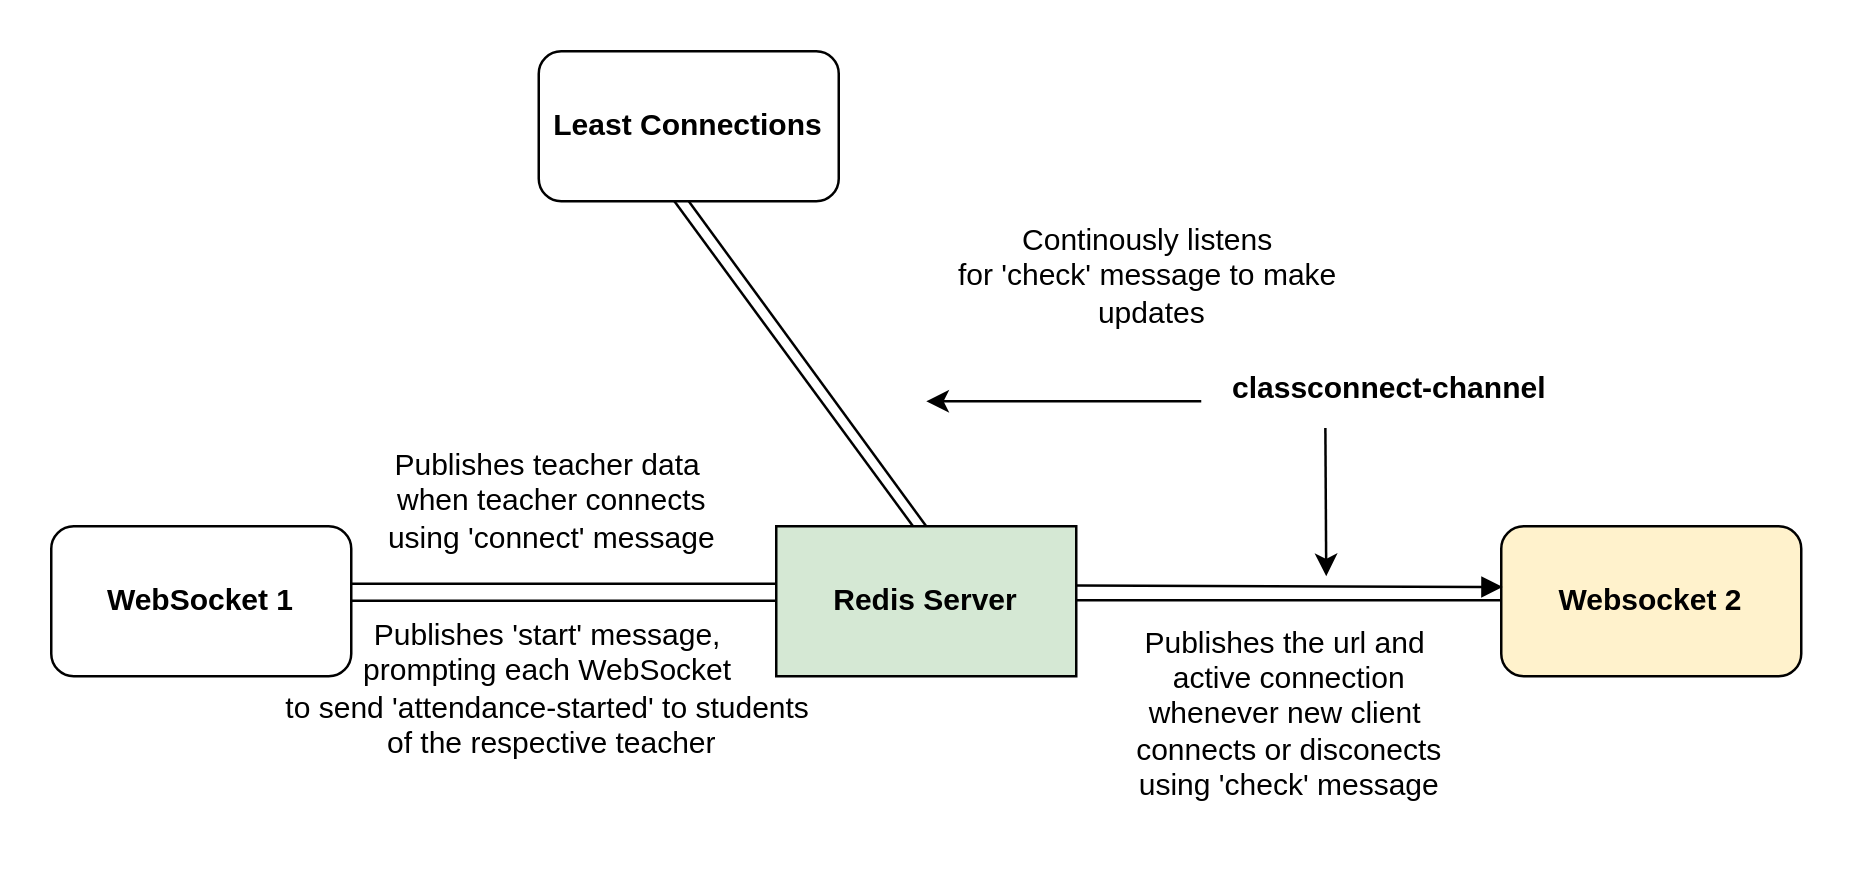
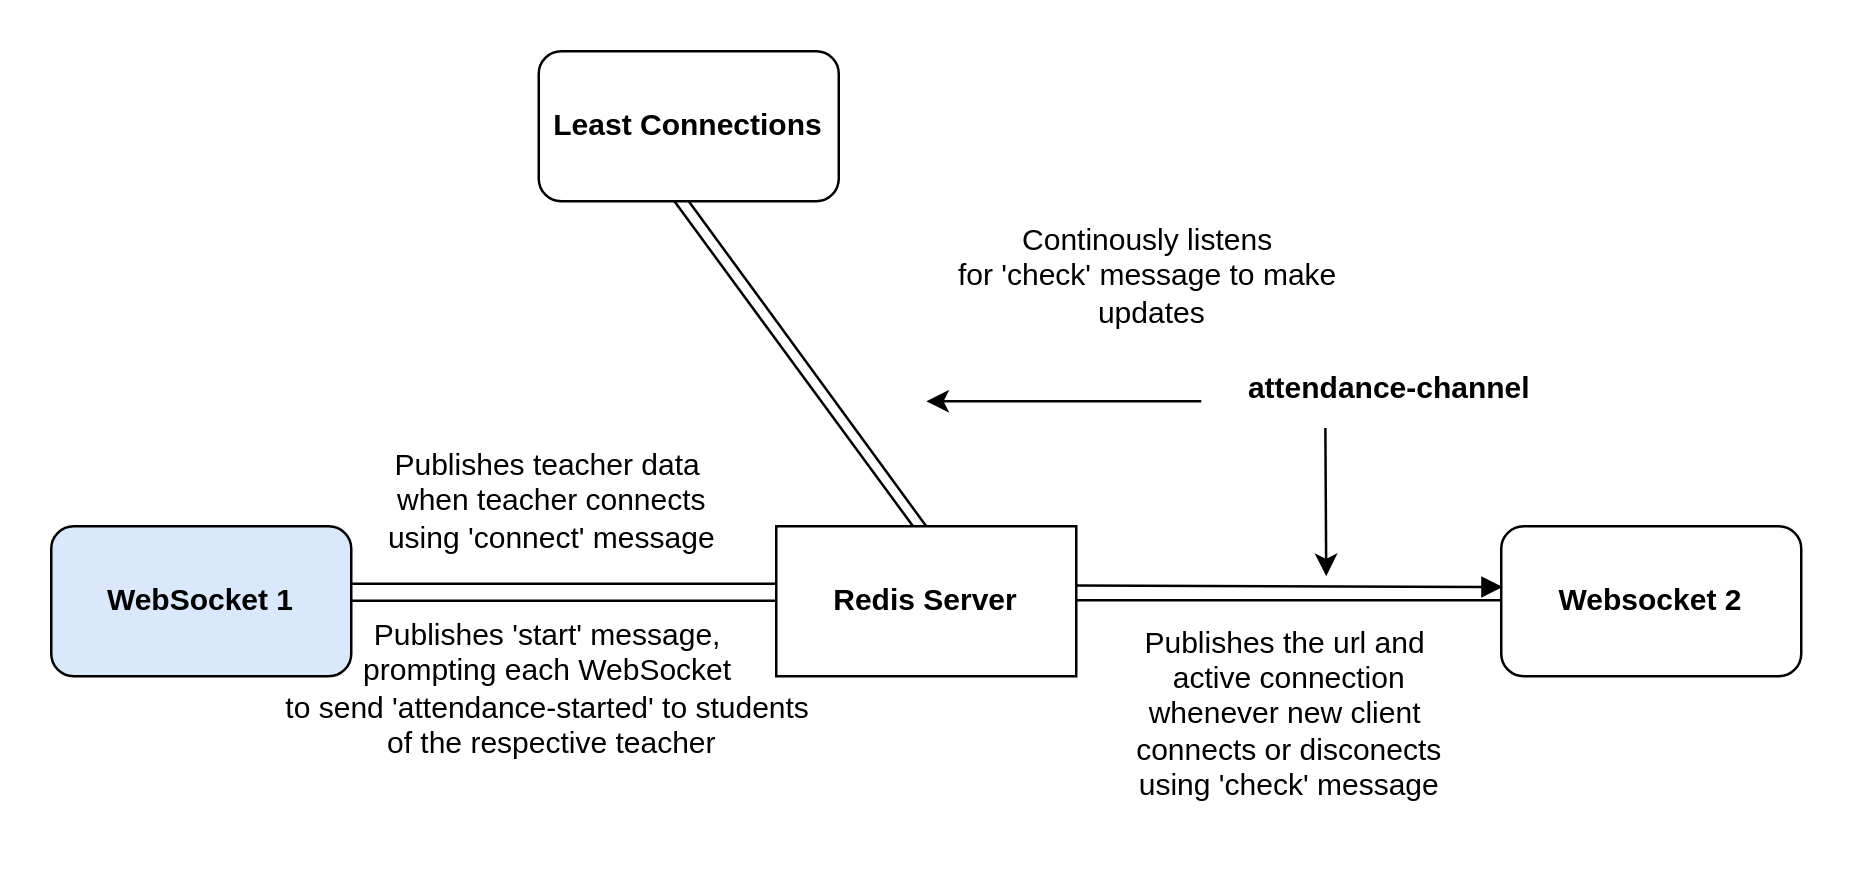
(1390, 389) -> (1390, 389)
(201, 601) -> (201, 601)
(926, 601) -> (926, 601)
(1651, 601) -> (1651, 601)
